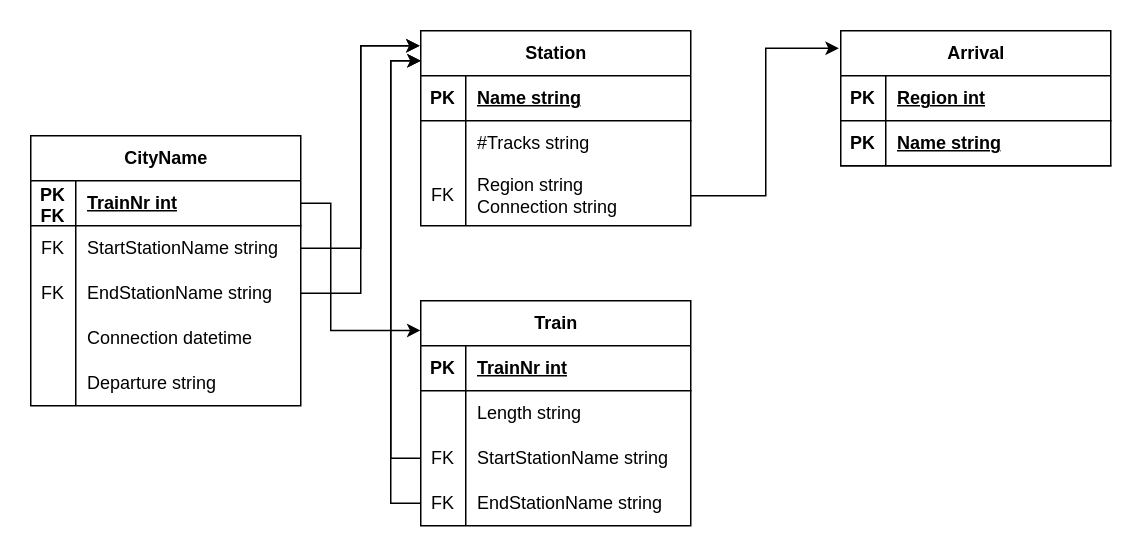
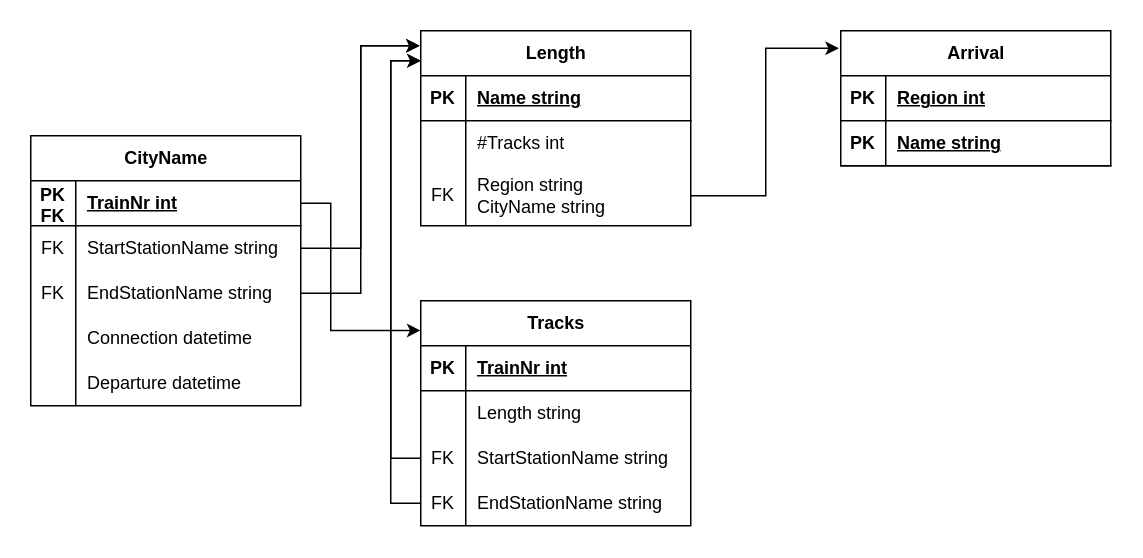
(557, 53) -> (557, 53)
(544, 143) -> (529, 143)
(556, 196) -> (546, 196)
(557, 323) -> (557, 323)
(164, 383) -> (174, 383)
